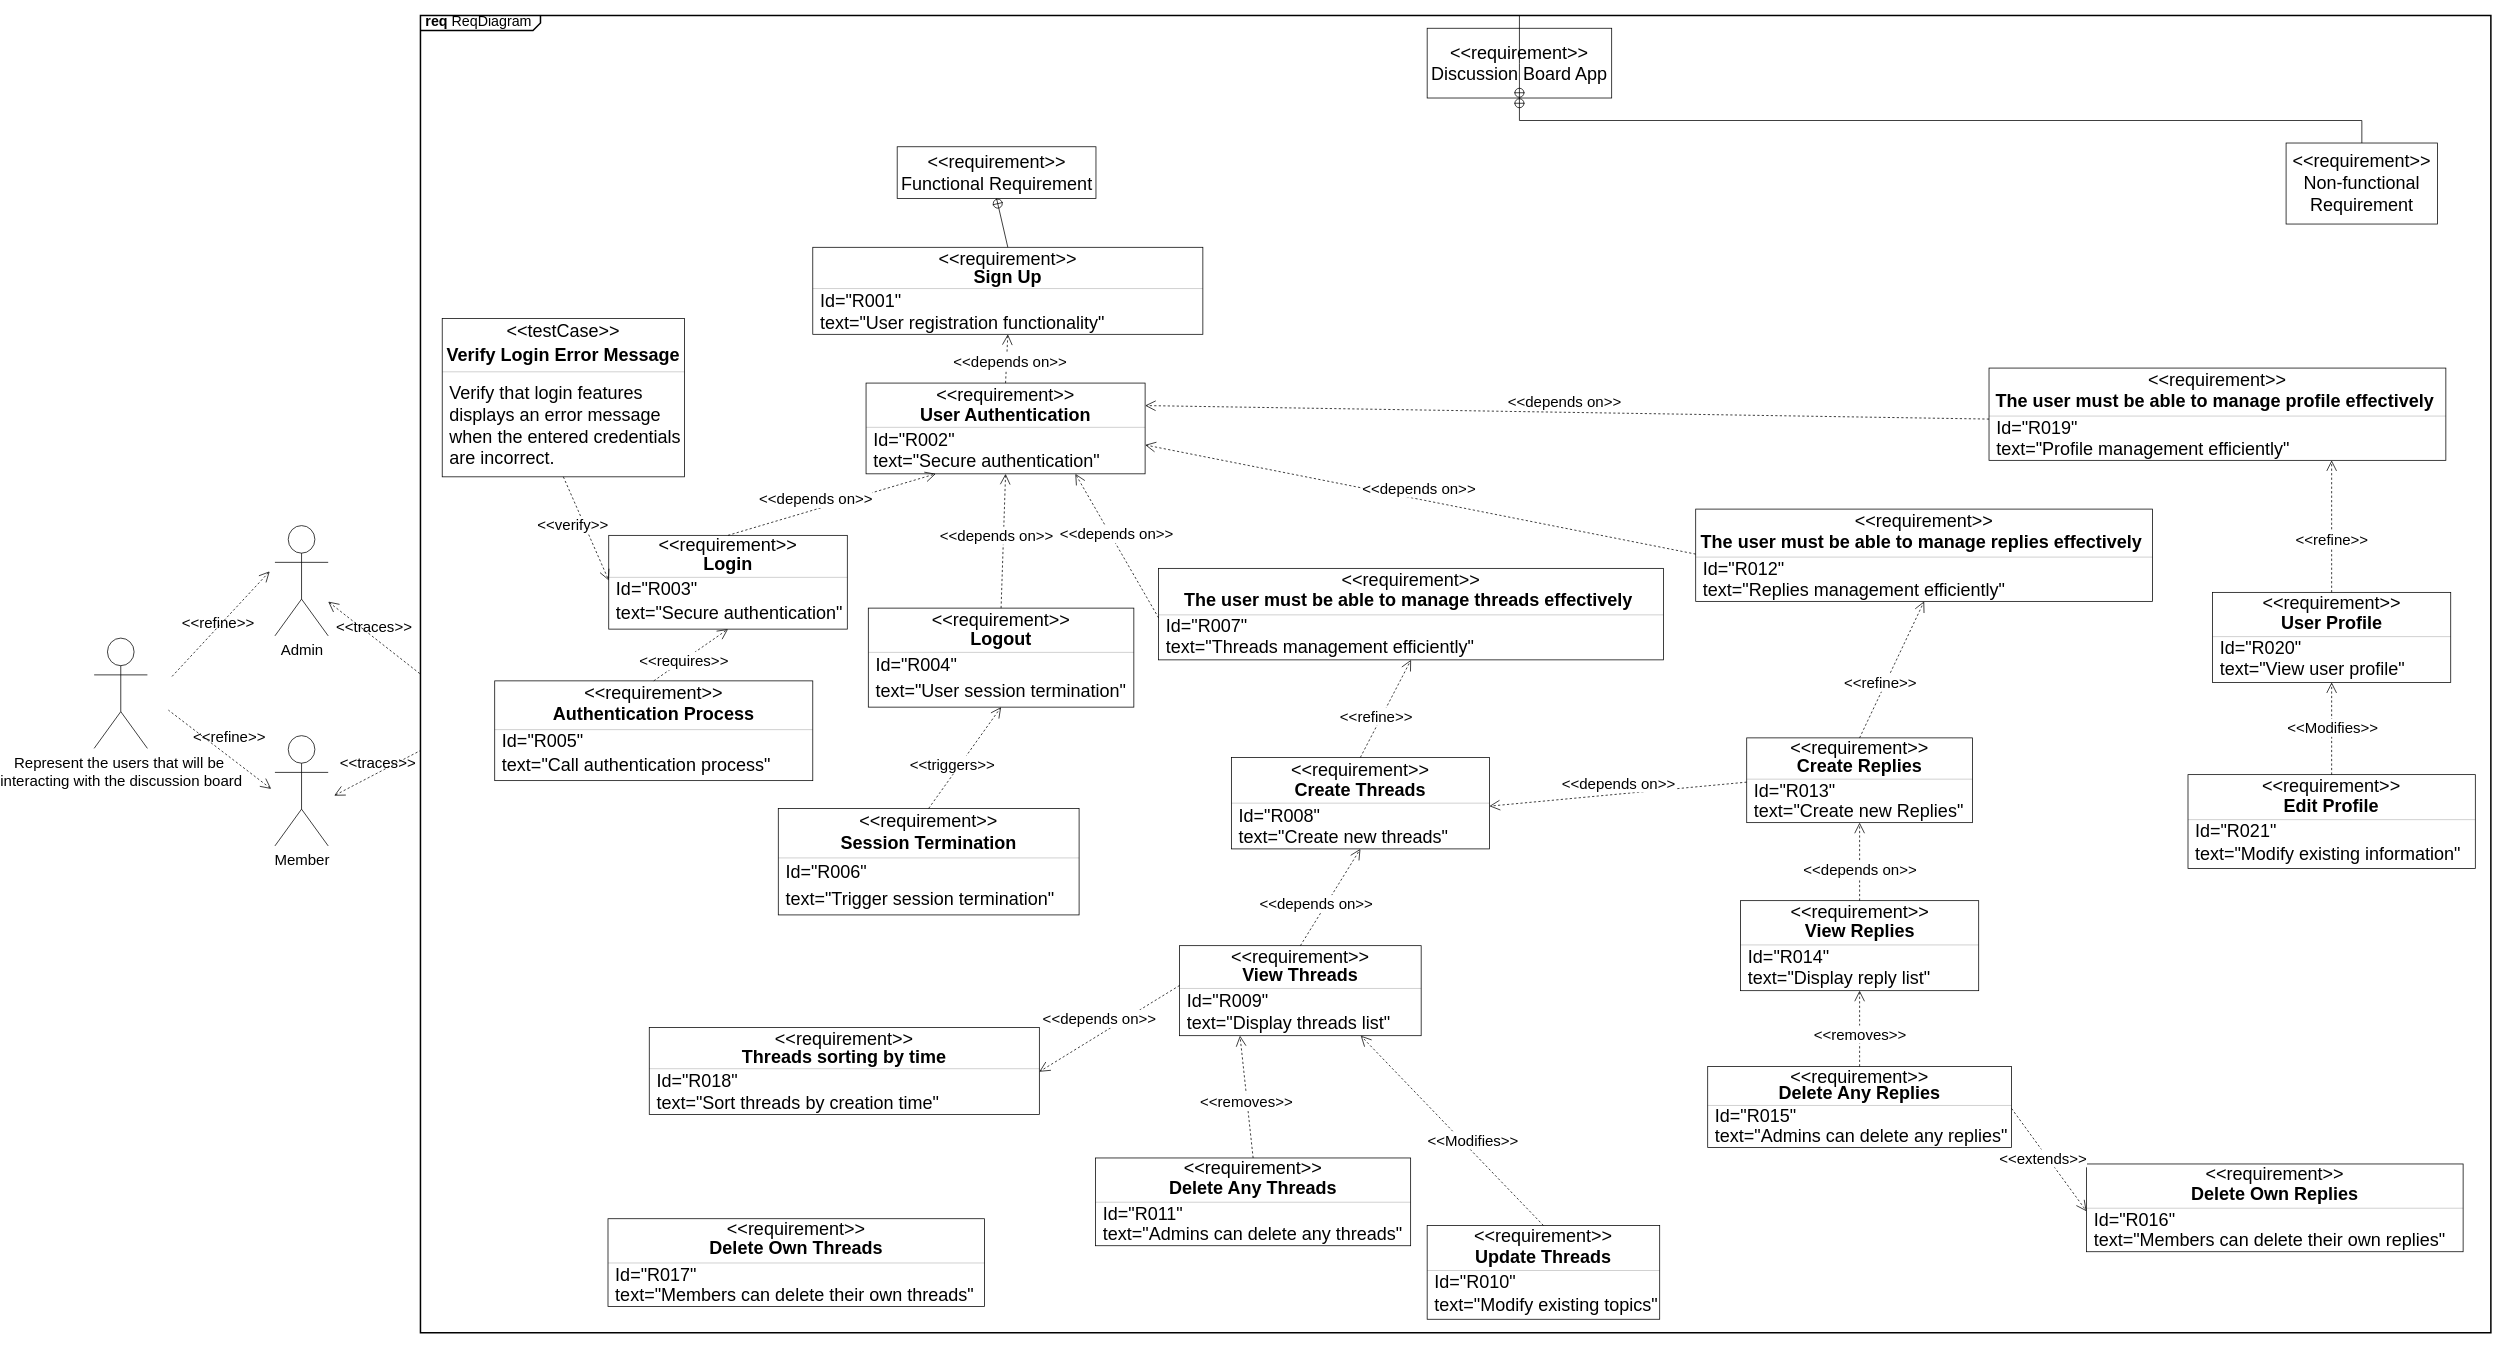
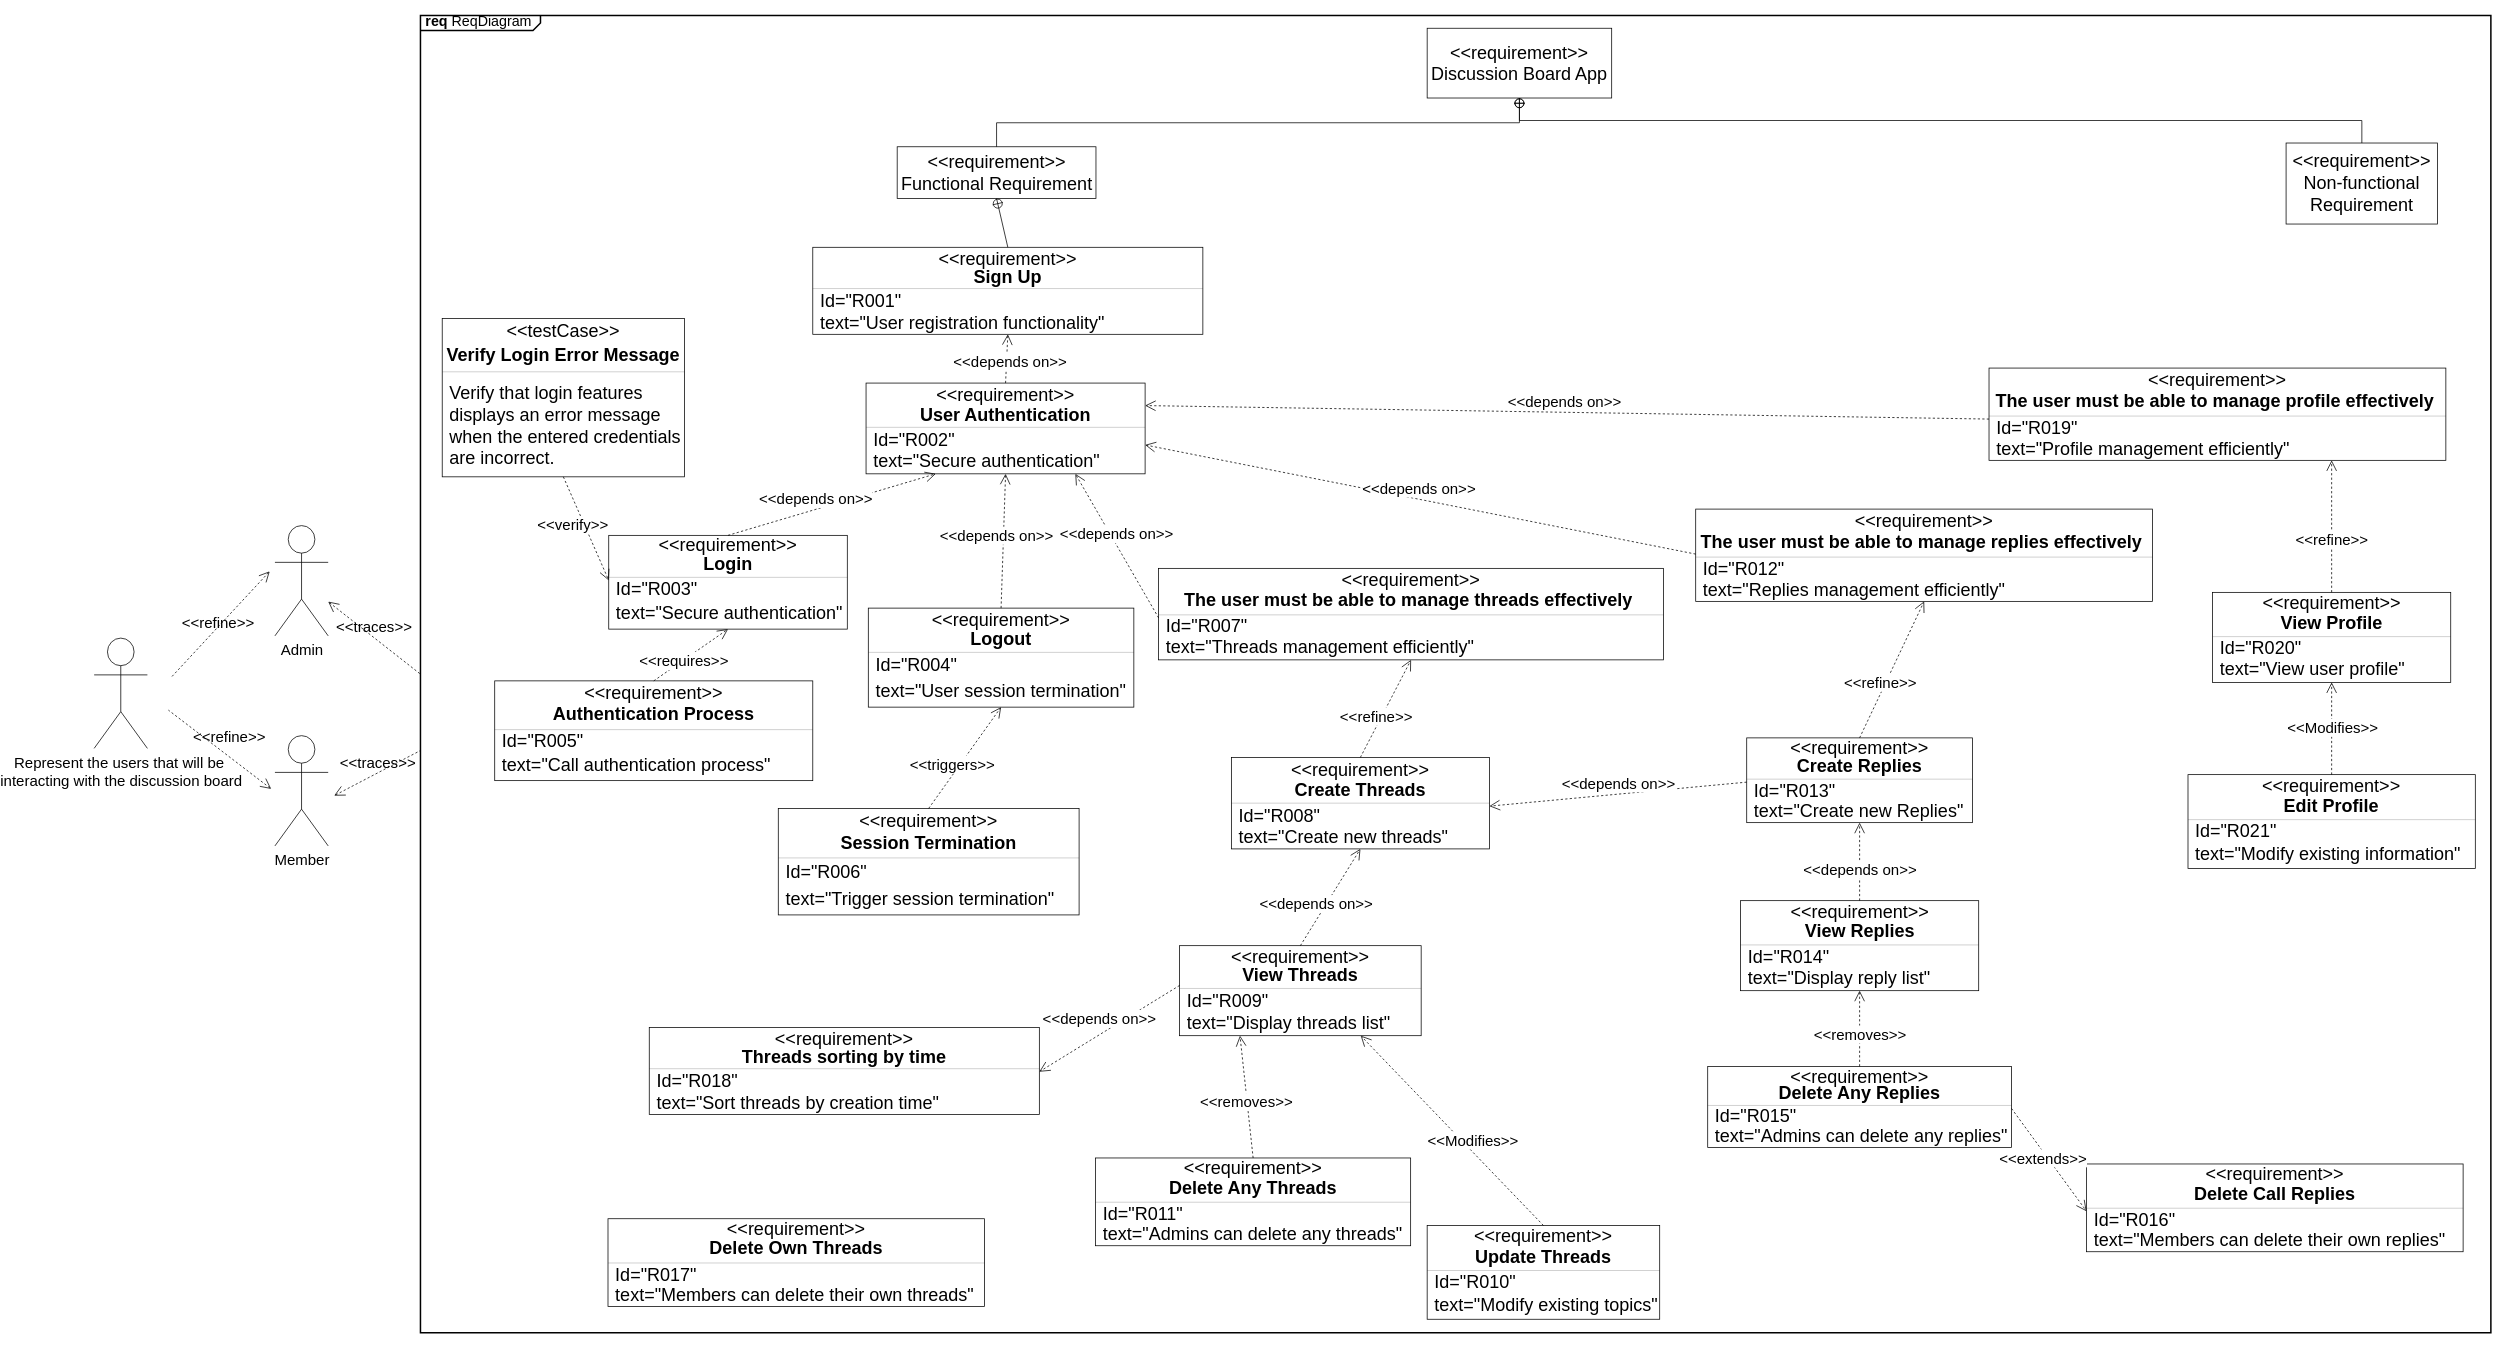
(1519, 56) -> (1247, 123)
(2331, 623) -> (2331, 623)
(2274, 1194) -> (2274, 1194)
